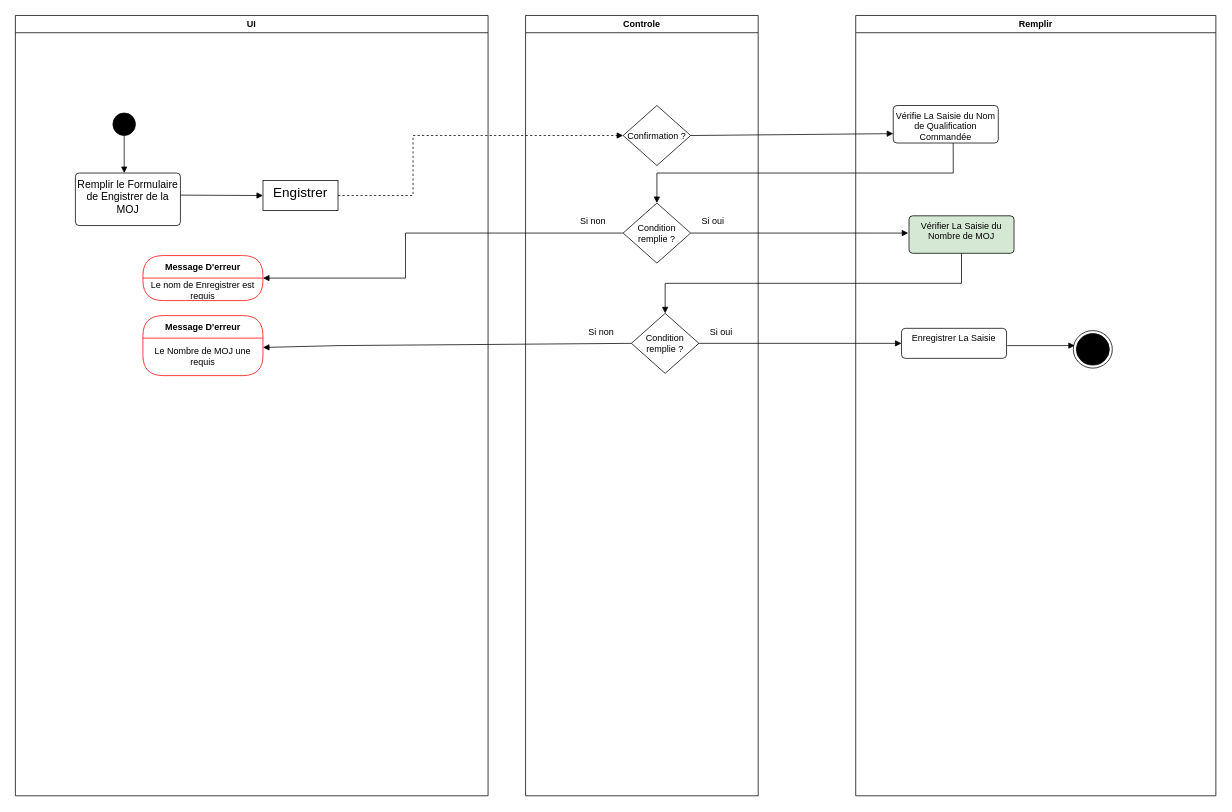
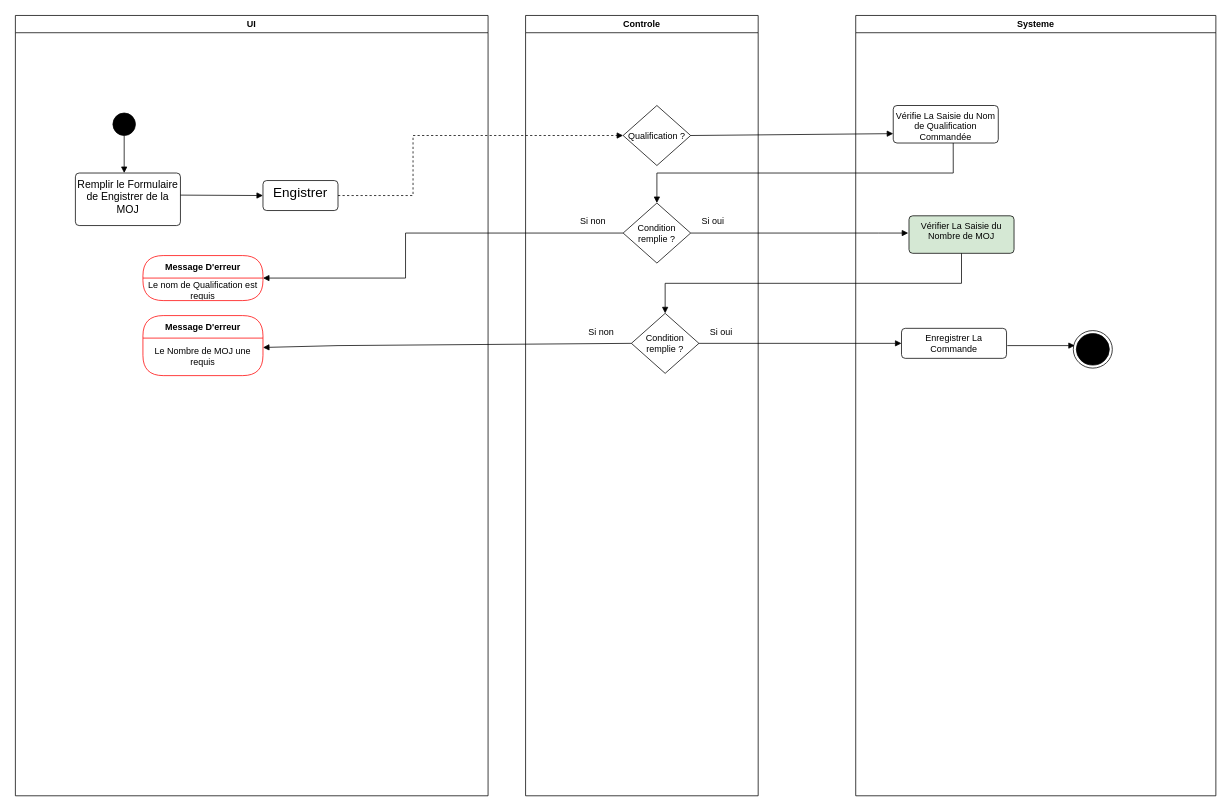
(1035, 24) -> (1035, 24)
(656, 136) -> (656, 136)
(300, 195) -> (300, 195)
(203, 289) -> (203, 289)
(954, 339) -> (954, 344)
